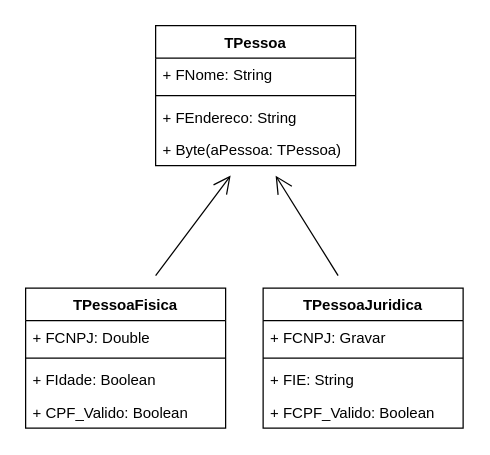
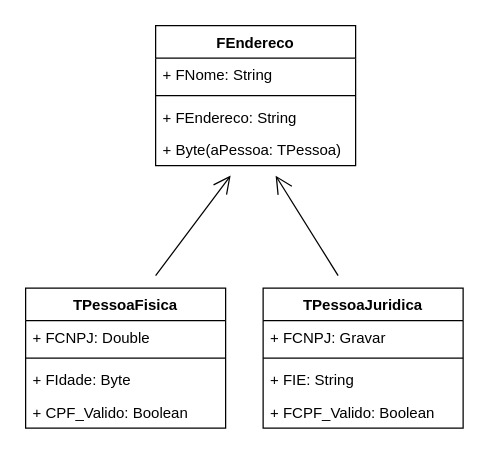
(255, 43) -> (255, 43)
(96, 380) -> (85, 380)
